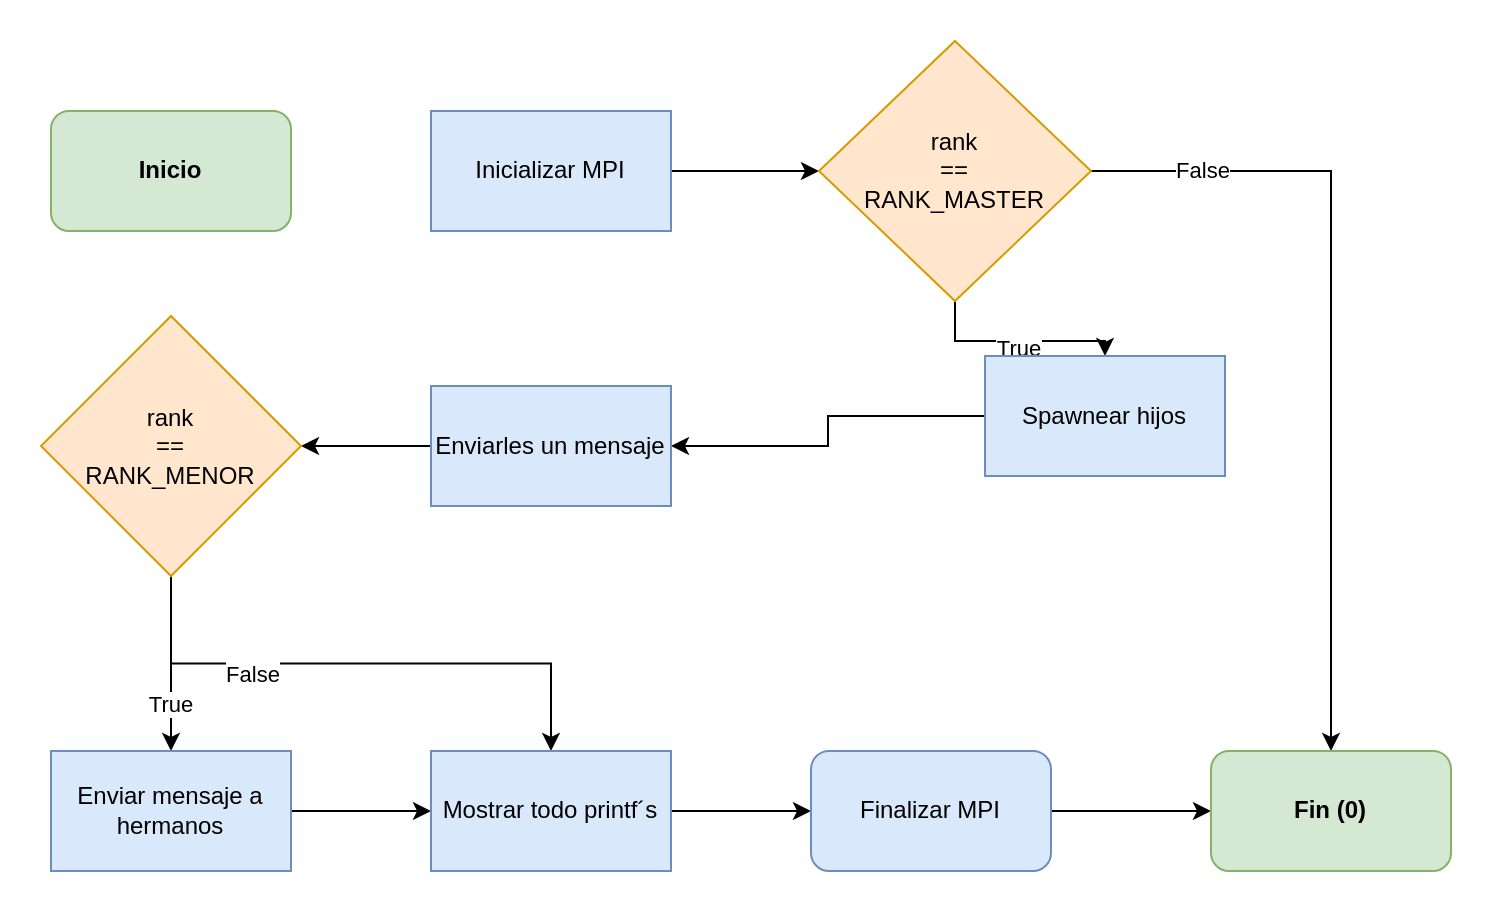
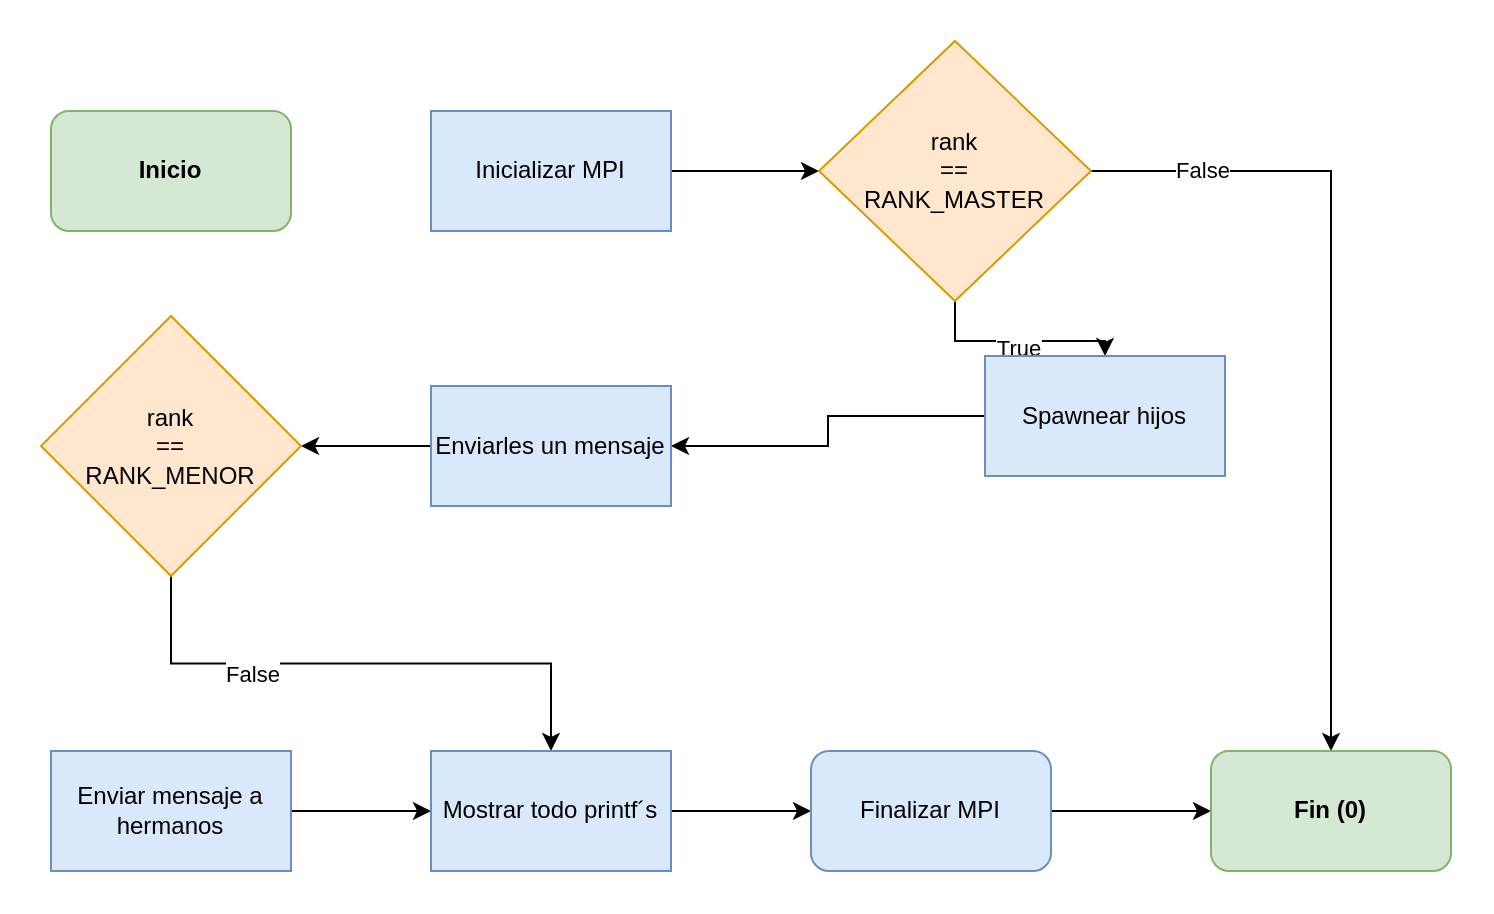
(171, 702) -> none
